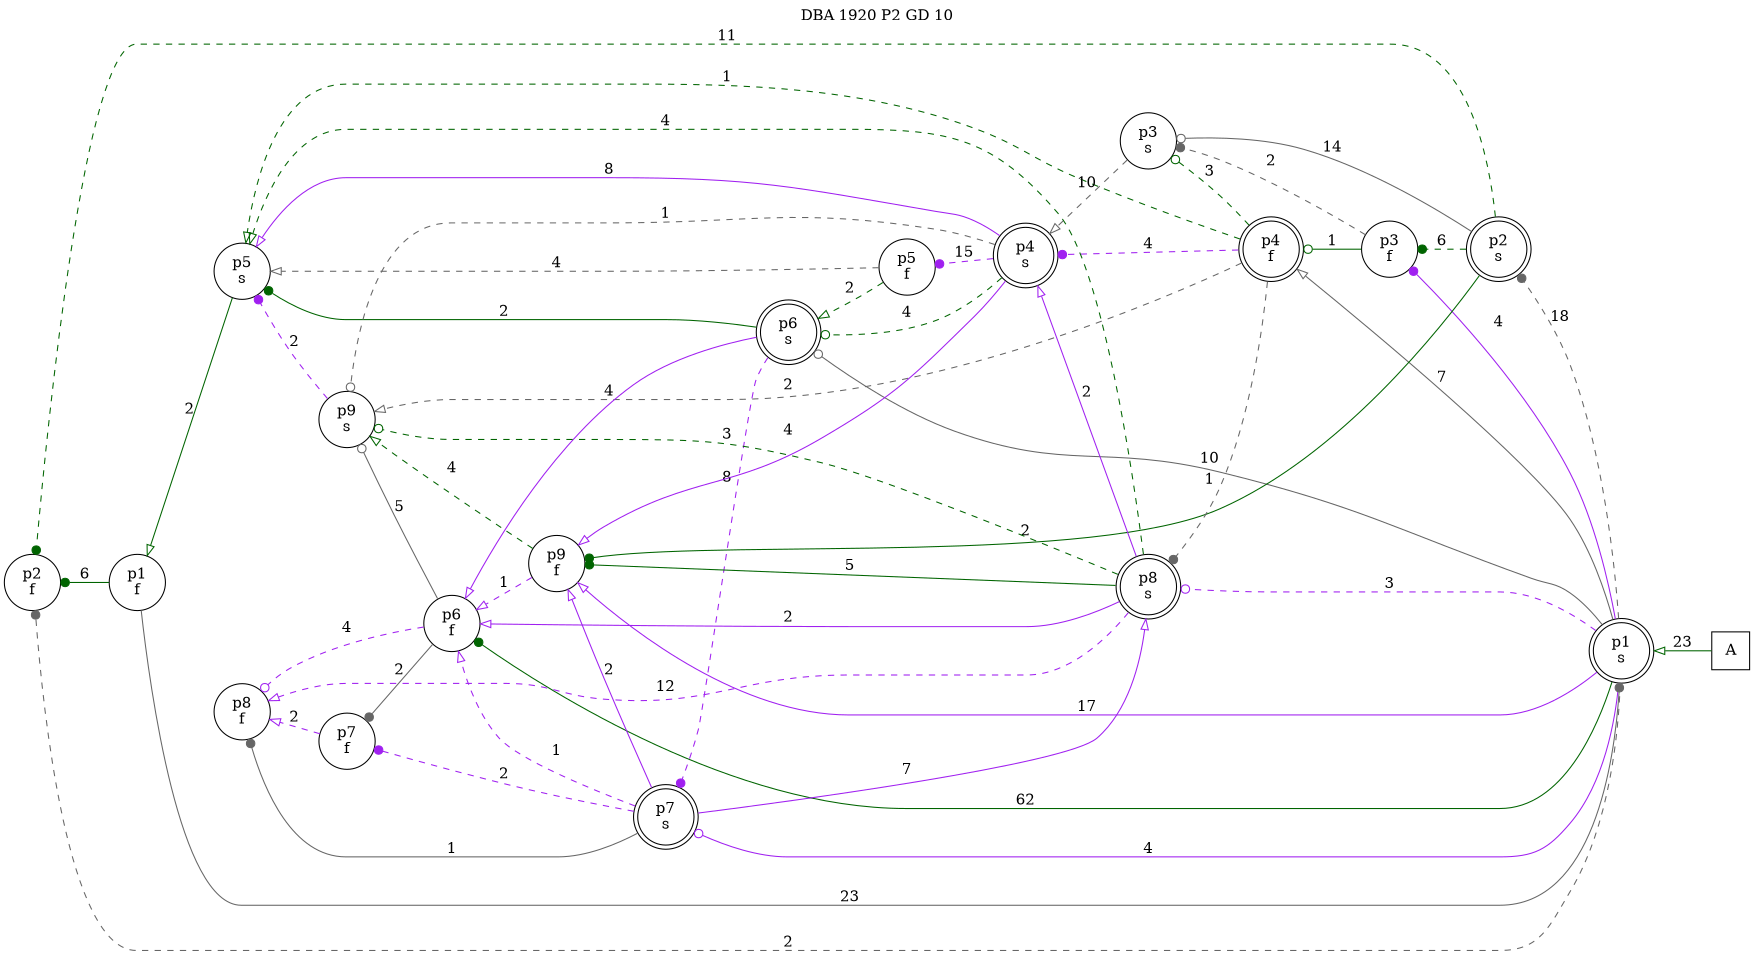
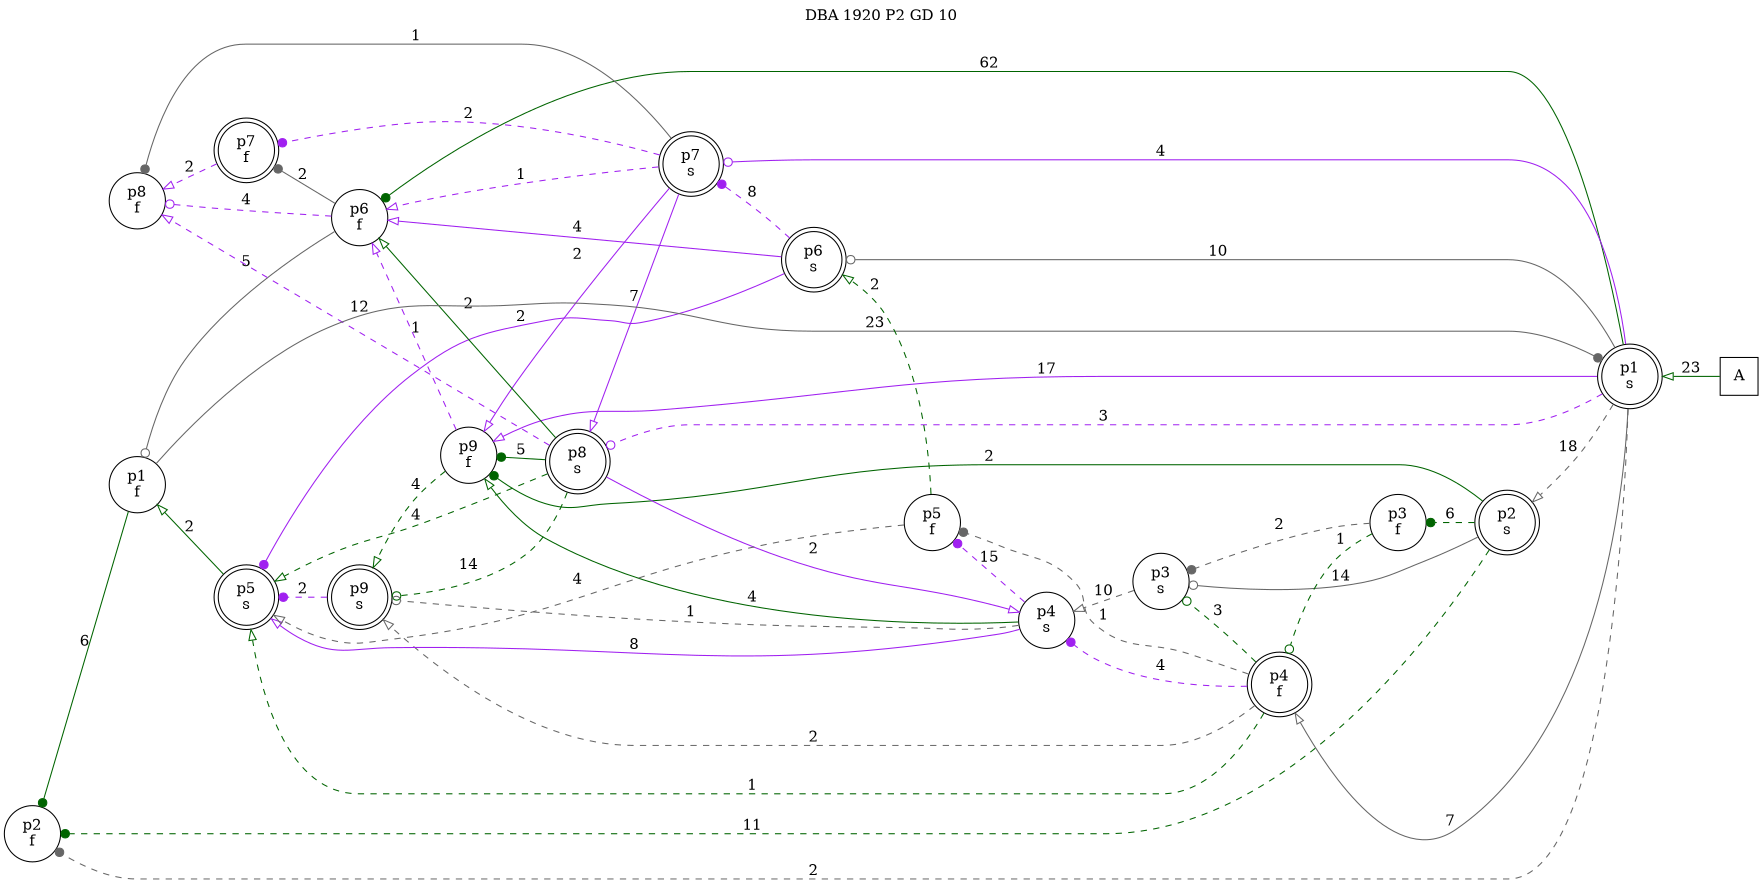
(1337, 249) -> (1320, 580)
(1026, 255) -> (1047, 620)
(242, 271) -> (246, 597)
(512, 320) -> (479, 336)
(922, 325) -> none
(347, 420) -> (360, 597)
(1241, 426) -> (1093, 623)
(1545, 431) -> none
(727, 435) -> (469, 565)
(816, 441) -> (739, 604)
(1593, 443) -> (1581, 453)
(400, 526) -> (218, 322)
(807, 627) -> (475, 347)
(347, 741) -> (246, 150)
